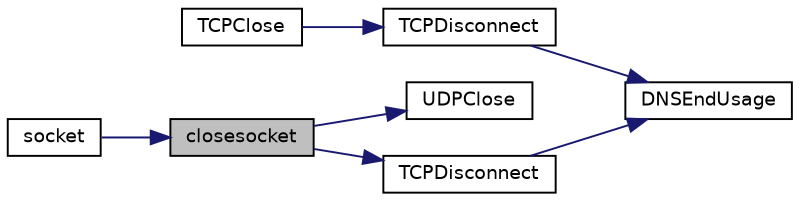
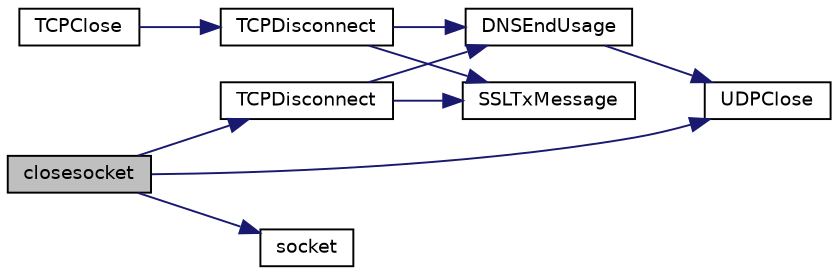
none -> (649, 61)
none -> (549, 101)
(126, 137) -> (189, 210)
